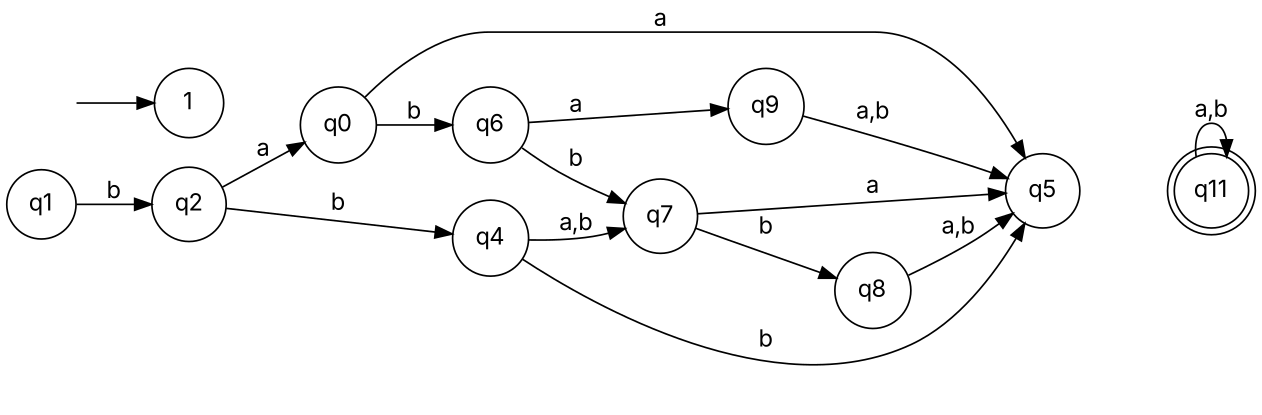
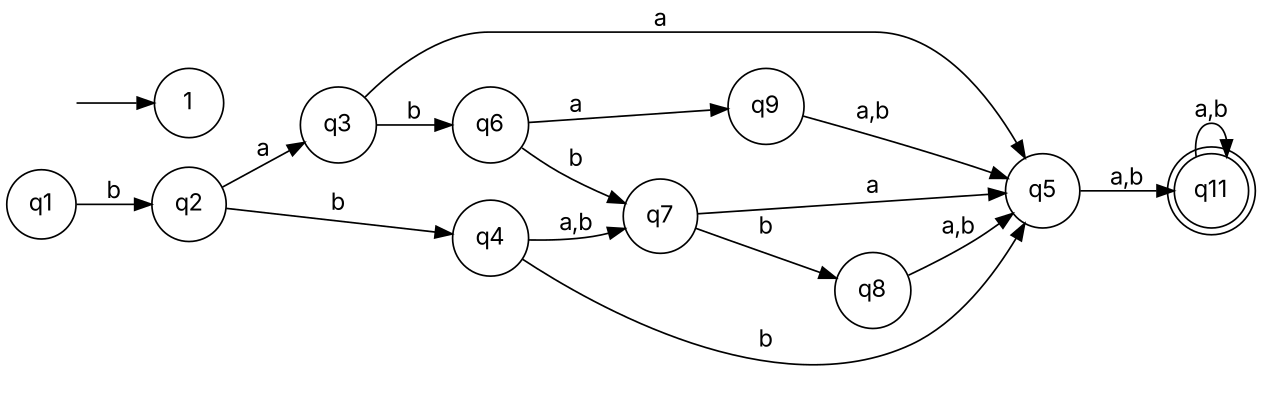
(338, 125) -> (338, 125)
none -> (1118, 191)
